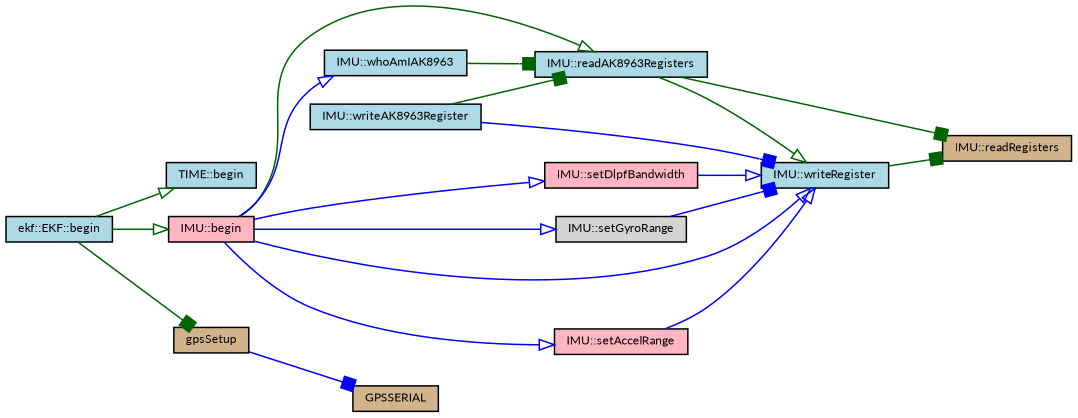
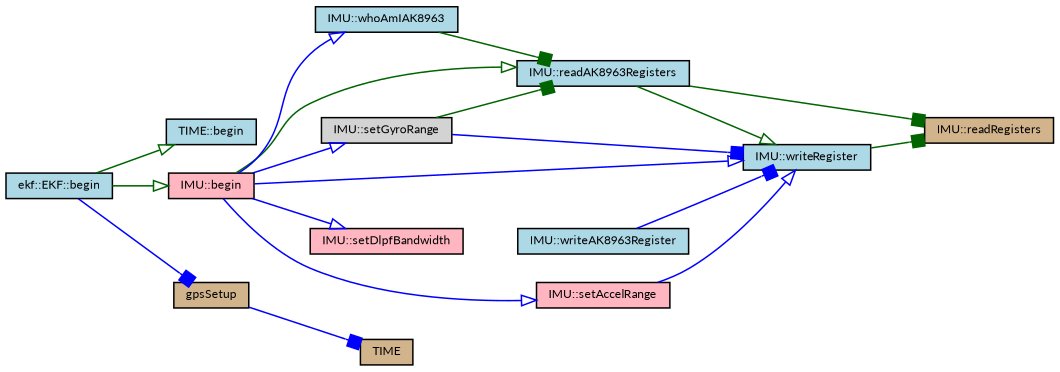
(501, 92) -> (487, 104)
(722, 175) -> none
(129, 280) -> (129, 236)
(396, 399) -> (387, 352)
